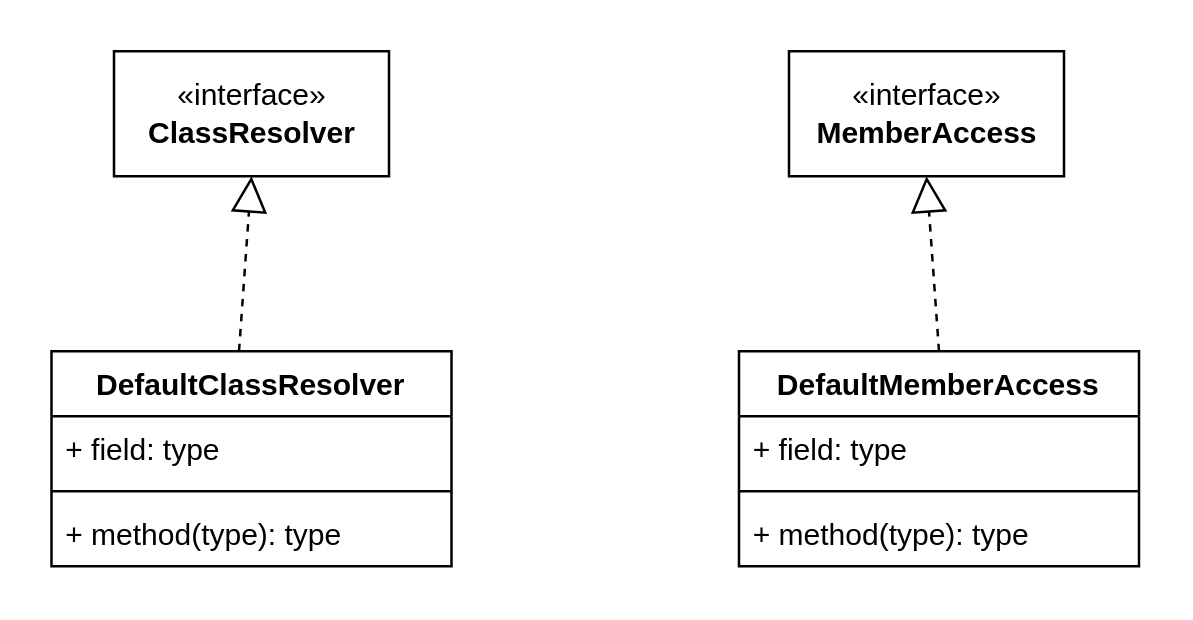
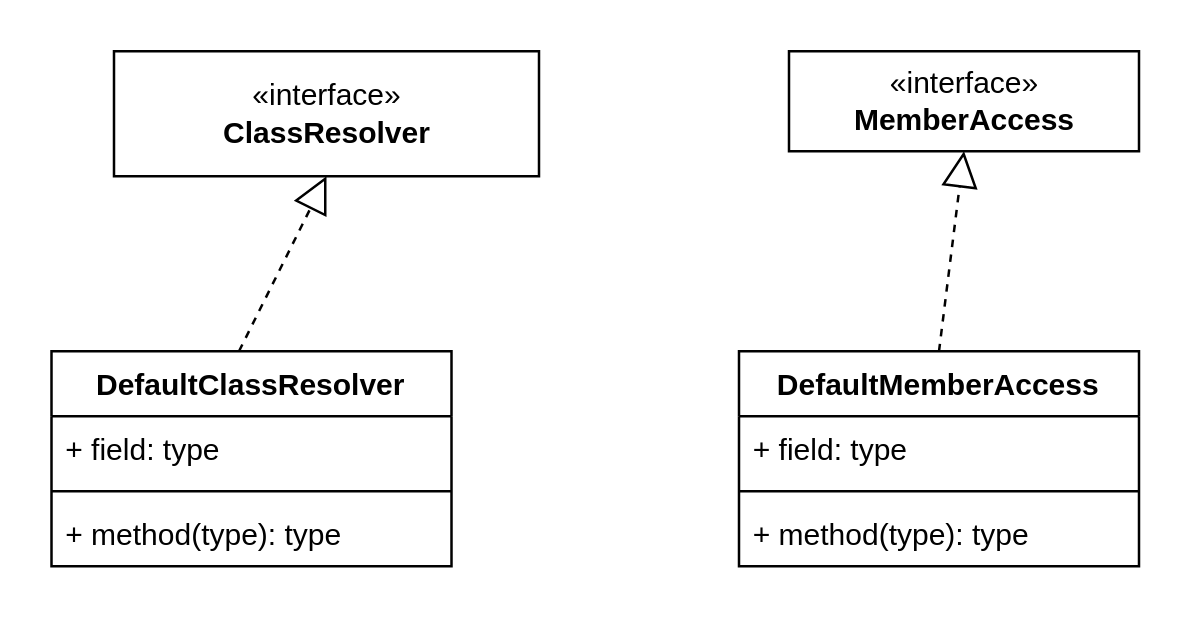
(251, 114) -> (326, 114)
(926, 114) -> (964, 101)
